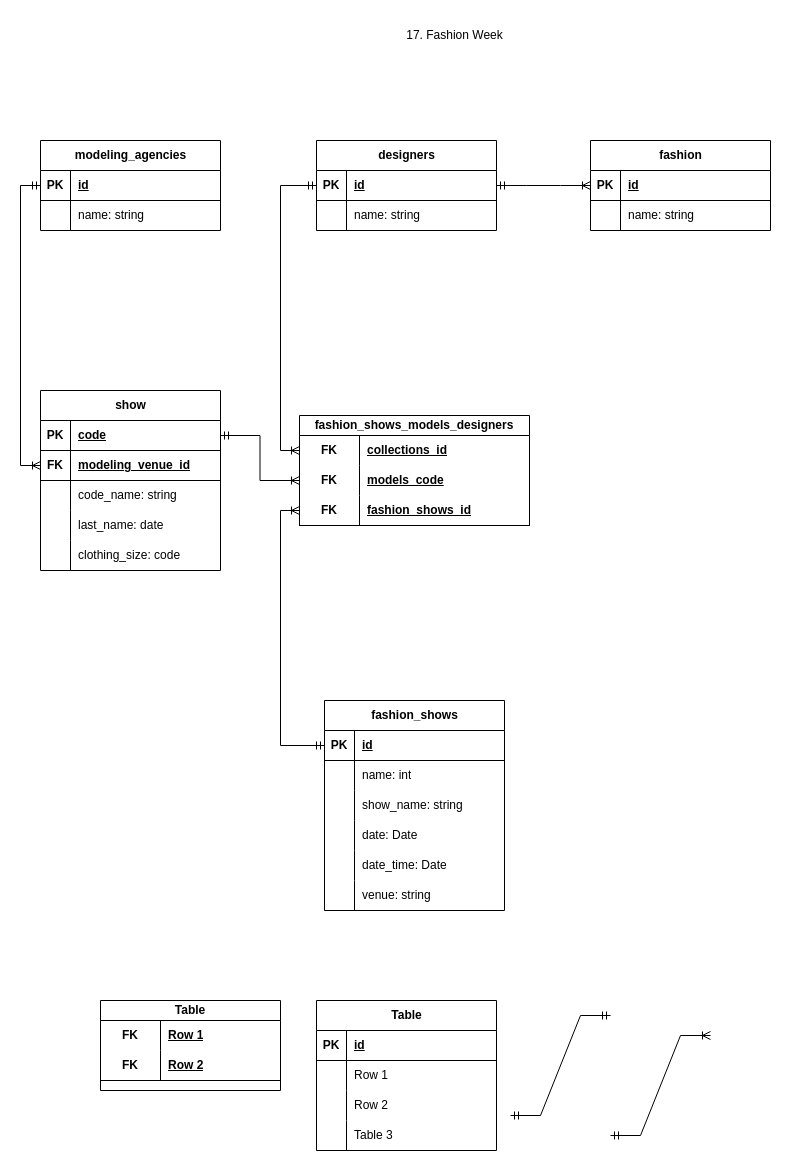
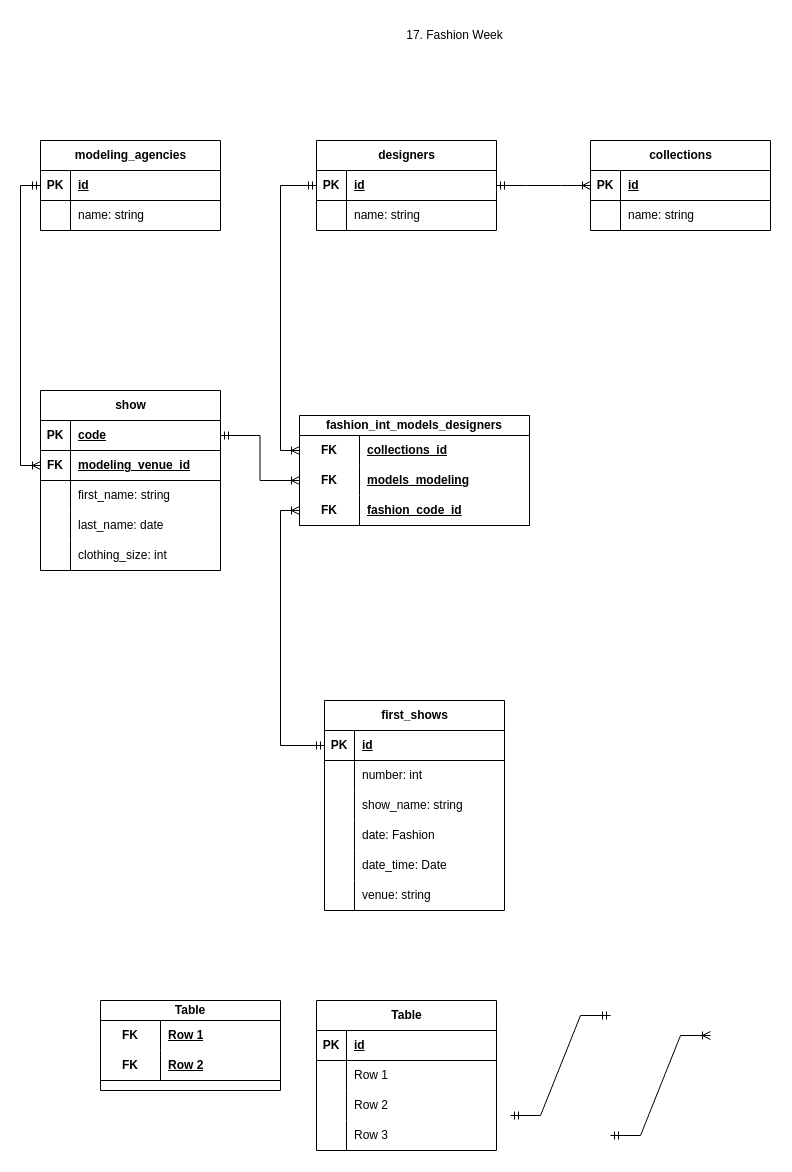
(681, 156) -> (681, 156)
(415, 426) -> (415, 426)
(403, 481) -> (413, 481)
(131, 496) -> (133, 496)
(418, 511) -> (415, 511)
(135, 556) -> (130, 556)
(415, 716) -> (415, 716)
(388, 776) -> (395, 776)
(393, 836) -> (402, 836)
(375, 1136) -> (370, 1136)
